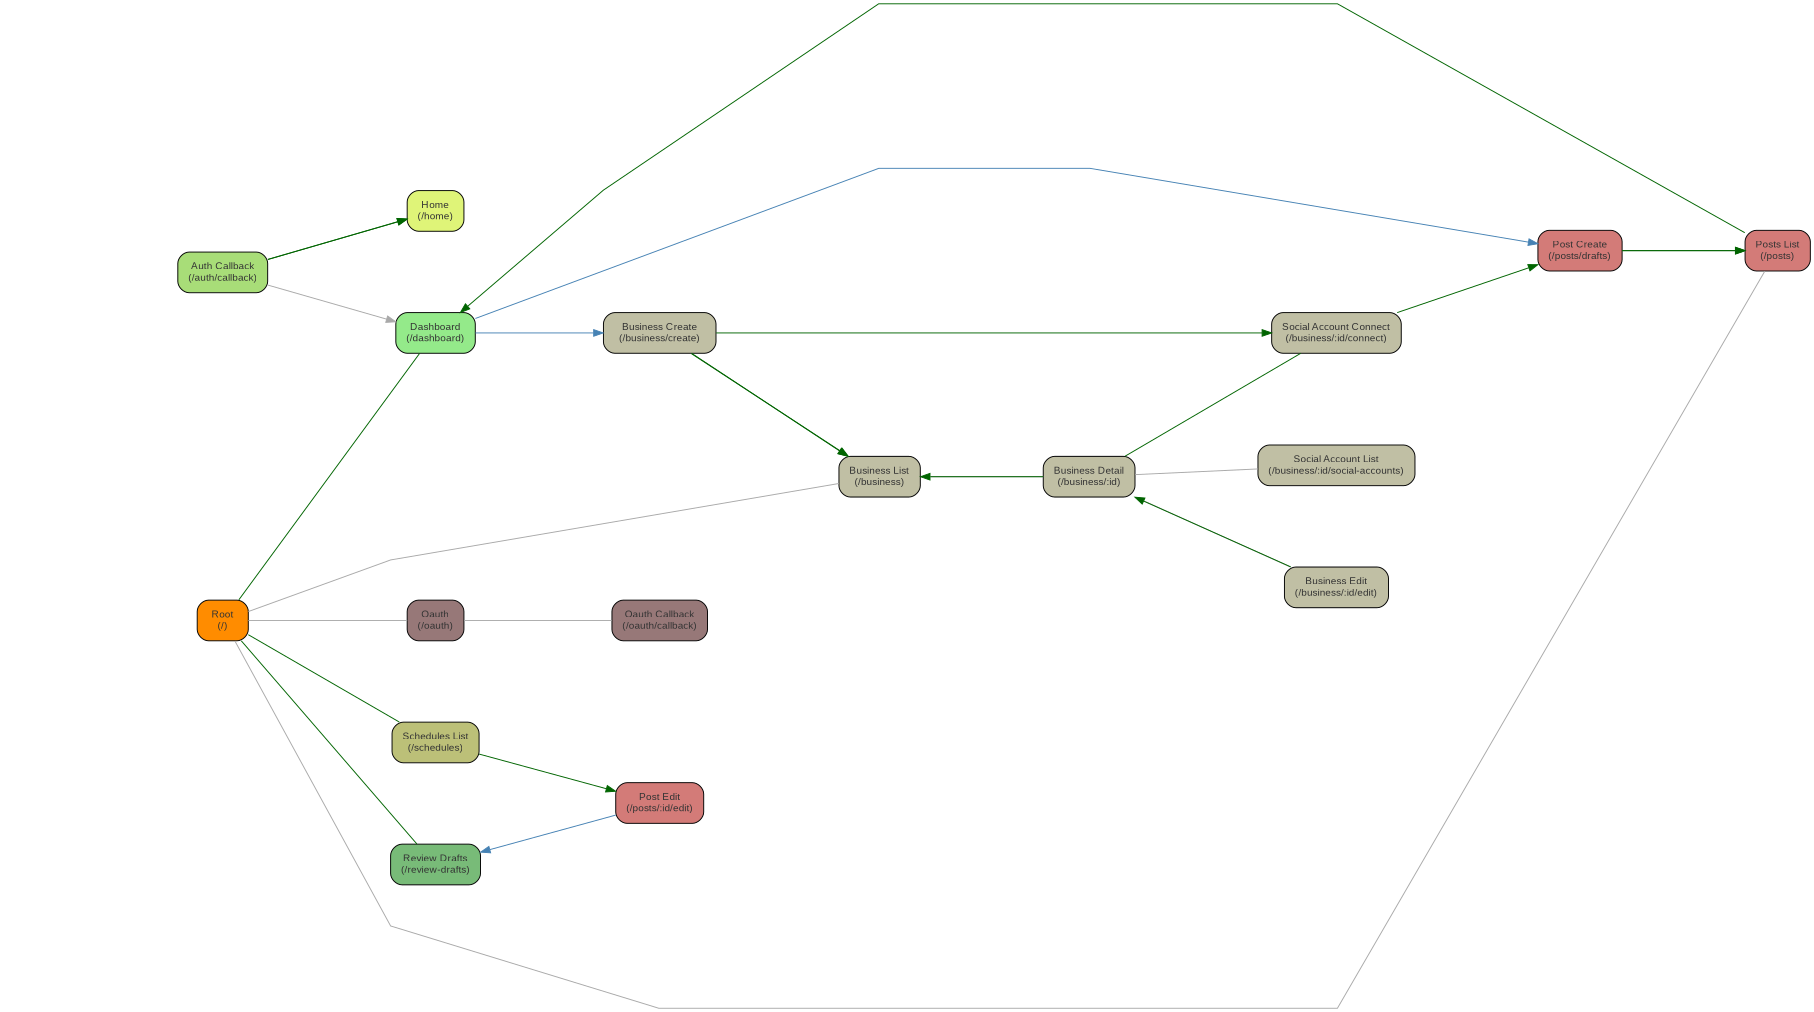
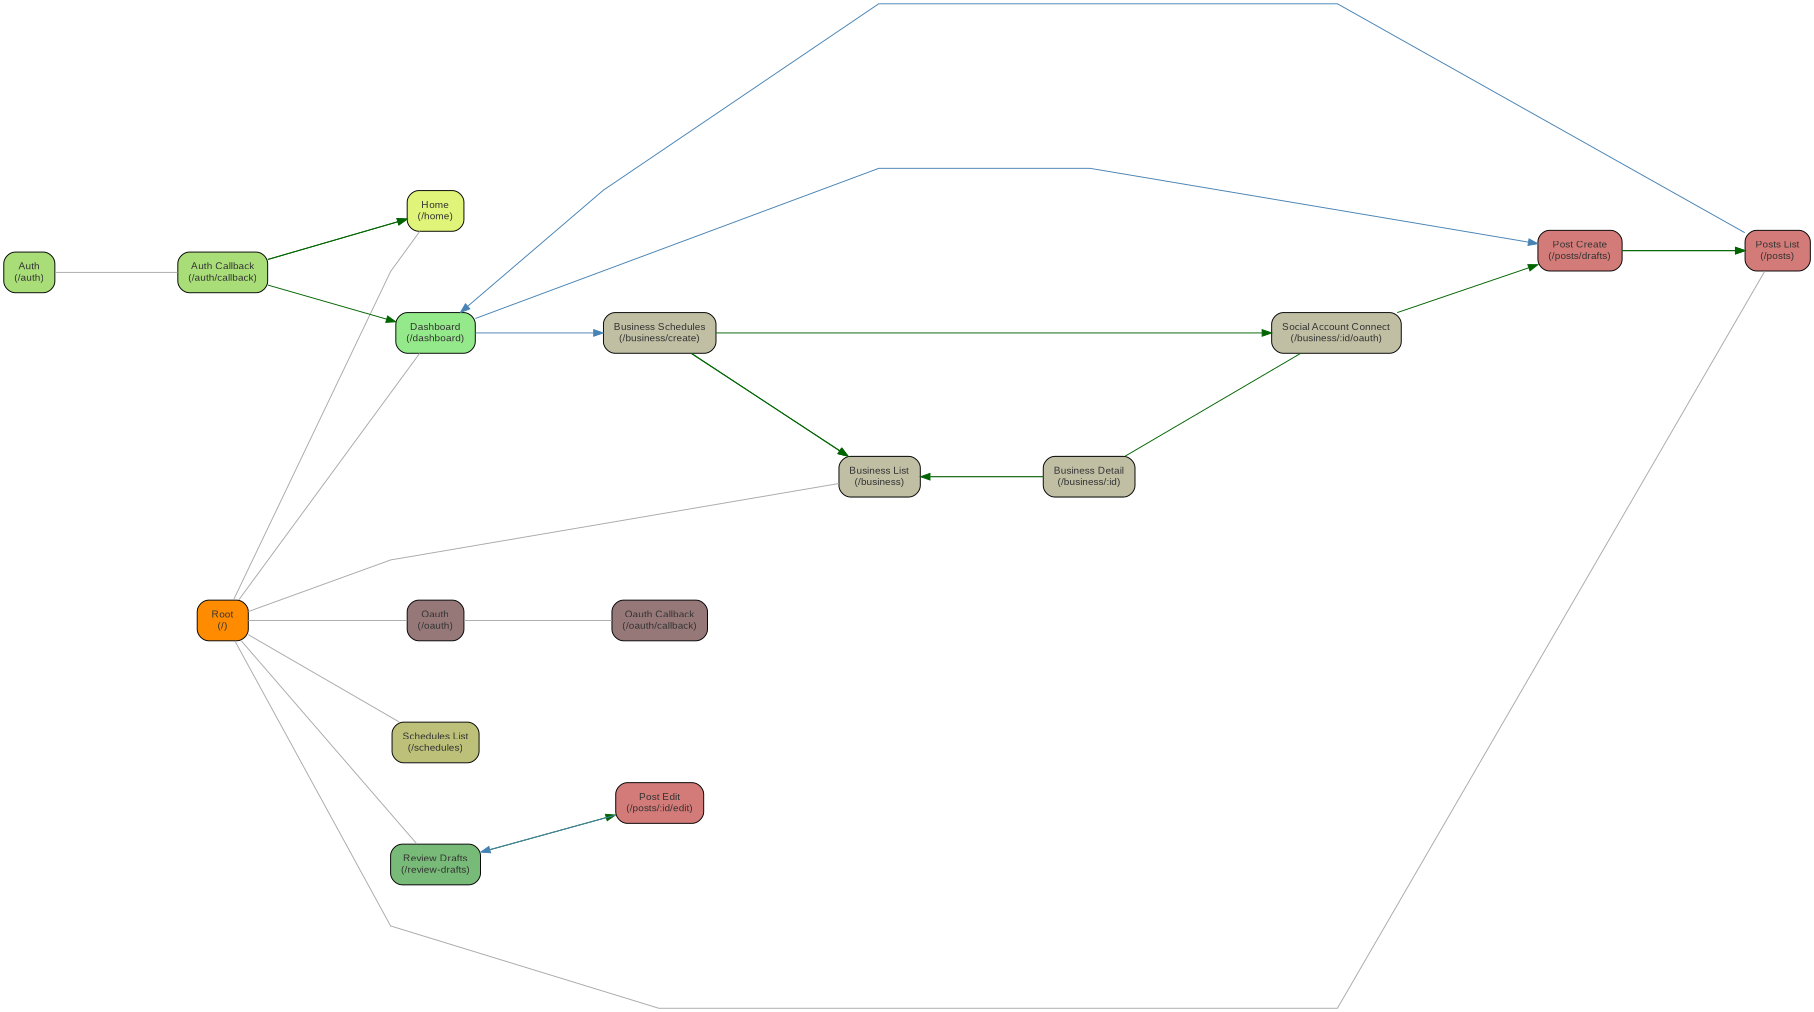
(1086, 4) -> (1086, 4)
none -> (29, 272)
(327, 302) -> (327, 302)
(660, 333) -> (660, 333)
(1336, 333) -> (1336, 333)
none -> (323, 413)
(1336, 465) -> none
(329, 477) -> (329, 477)
(1336, 587) -> none
(324, 678) -> (324, 678)
(329, 742) -> (329, 742)
(543, 771) -> (548, 834)
